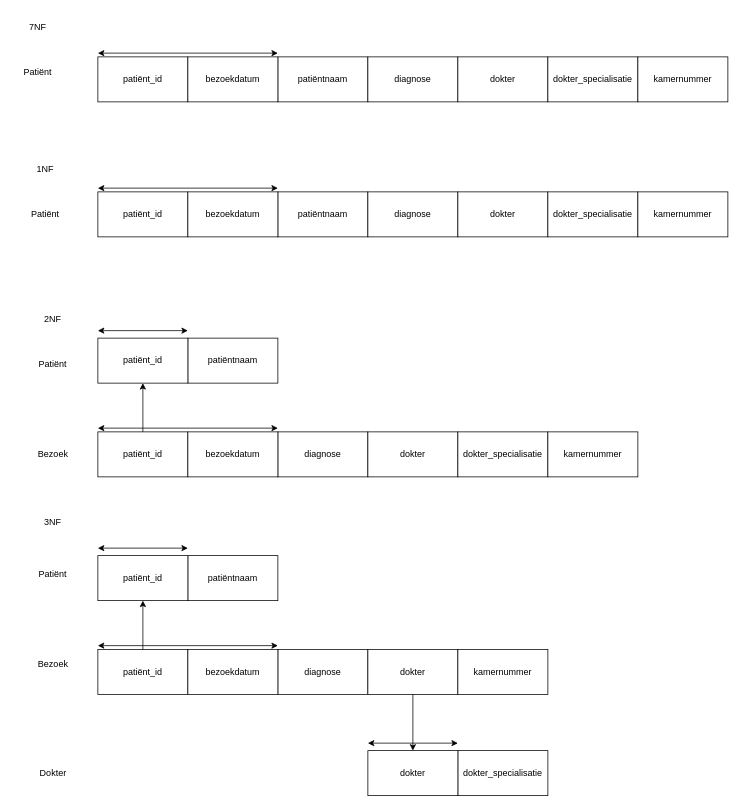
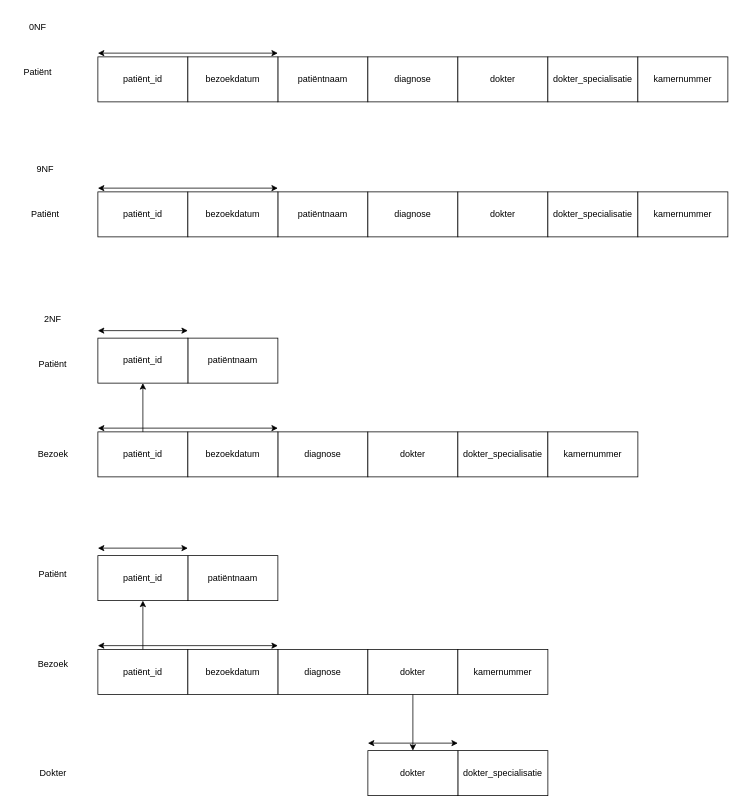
(38, 27) -> (38, 27)
(45, 169) -> (45, 169)
(53, 522) -> none
